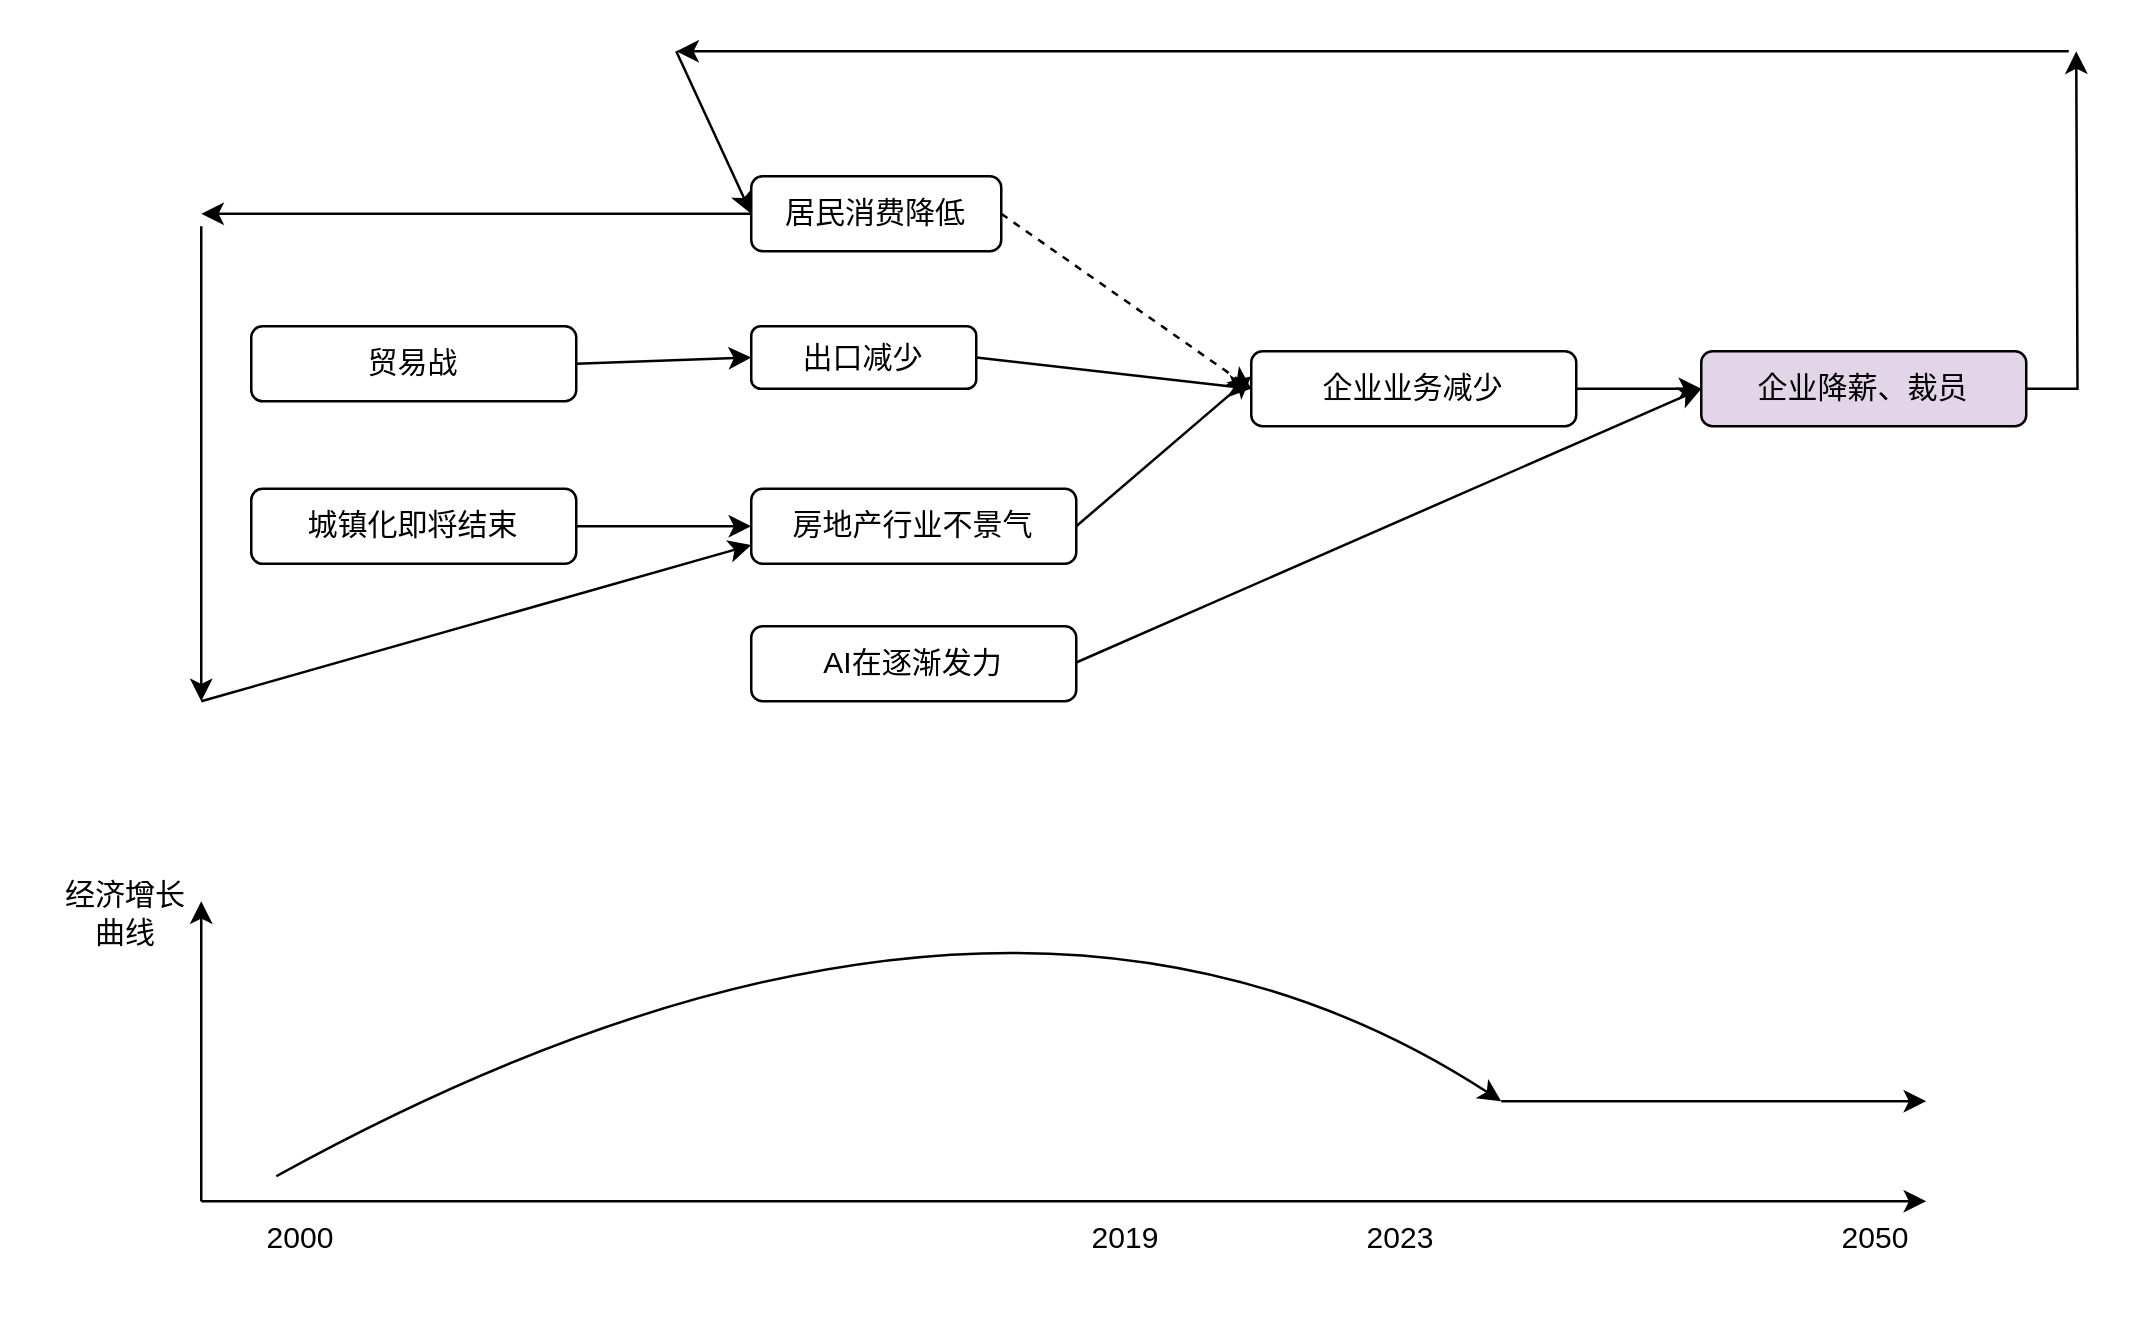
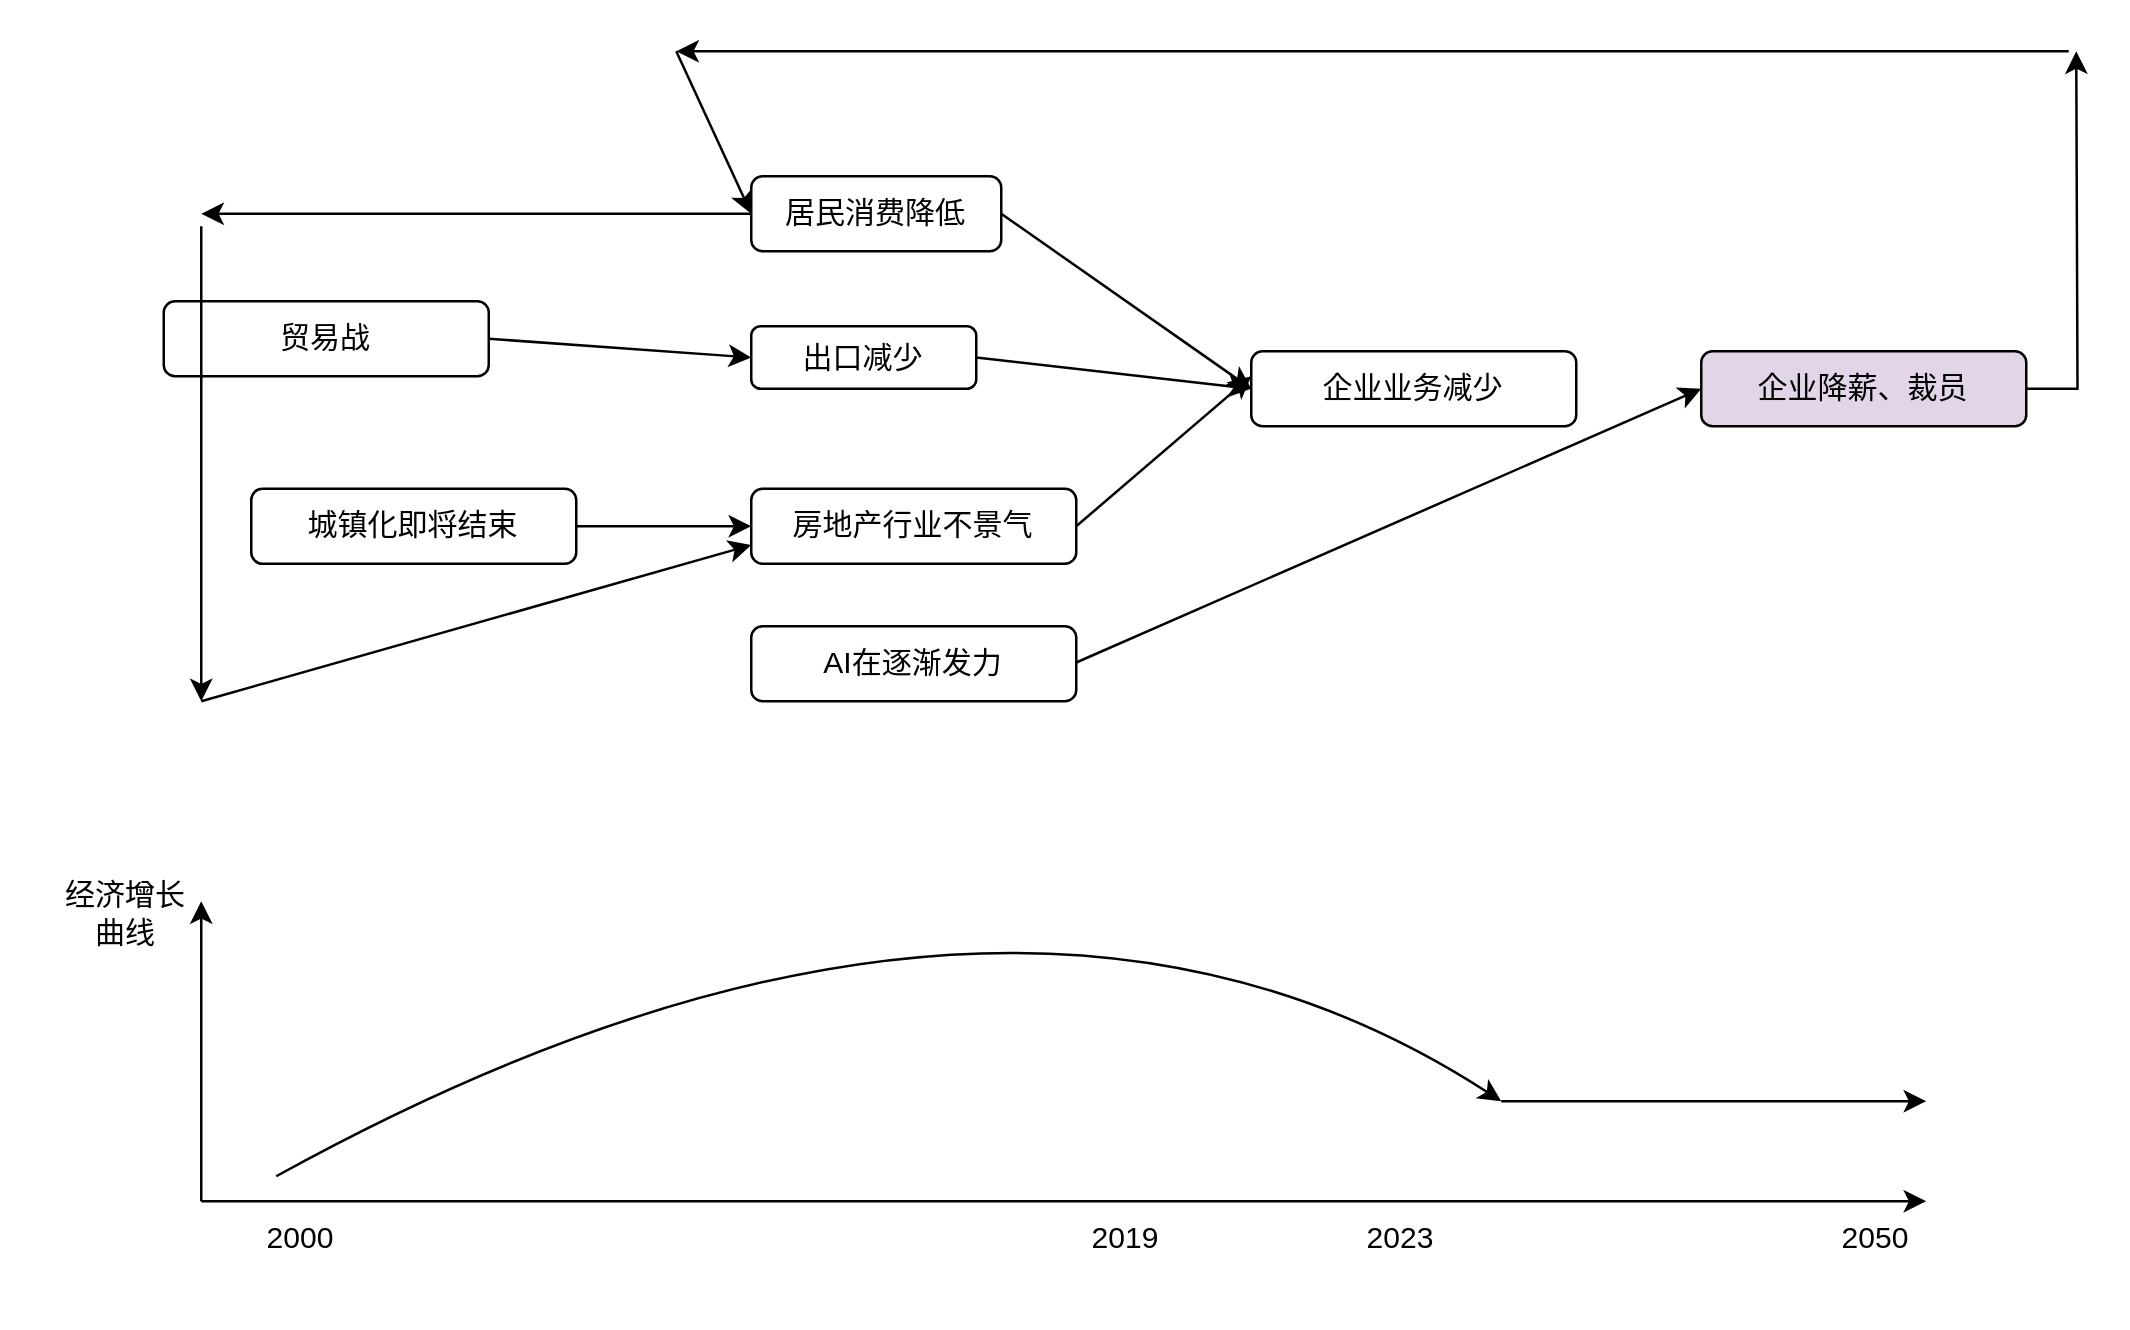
(1120, 297) -> (1120, 297)
(414, 364) -> (326, 339)
(1630, 389) -> none
